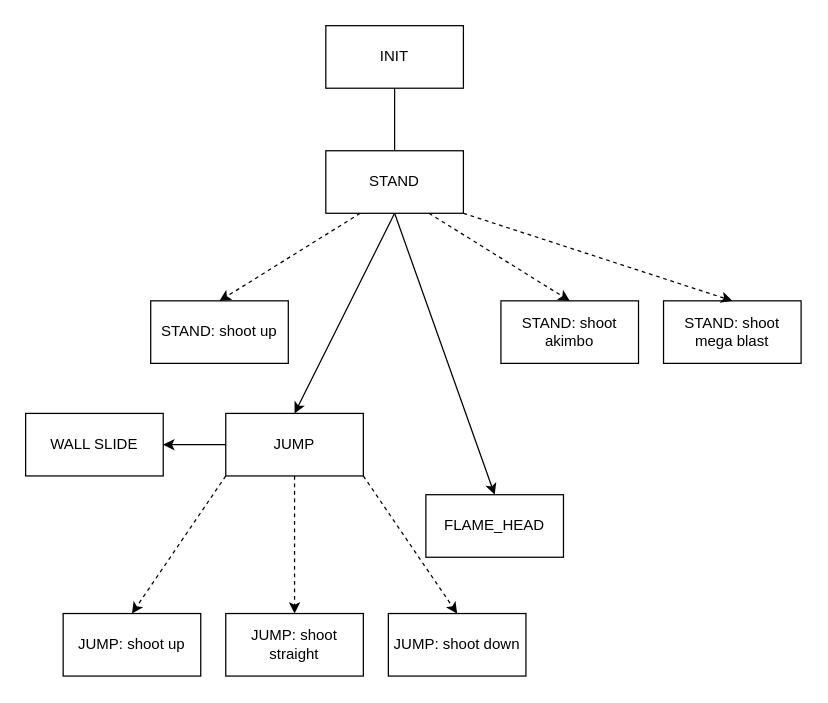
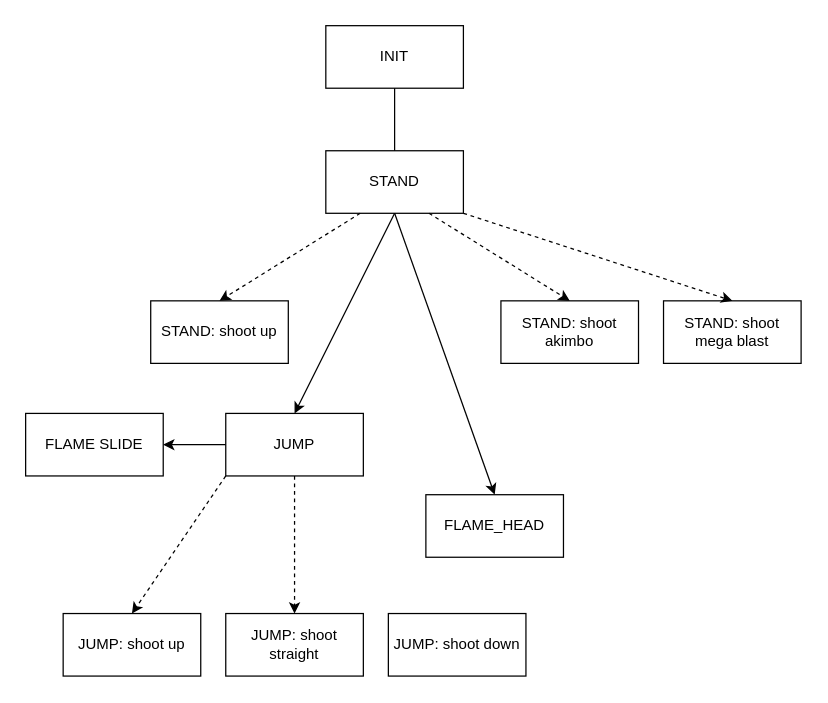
(94, 444) -> (94, 444)
(408, 541) -> none
